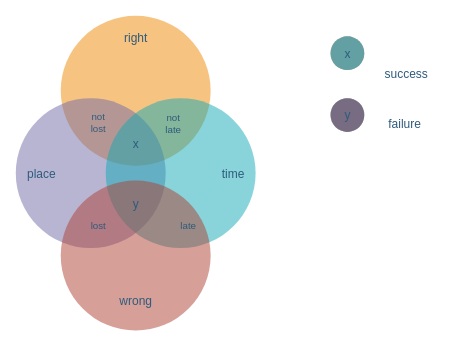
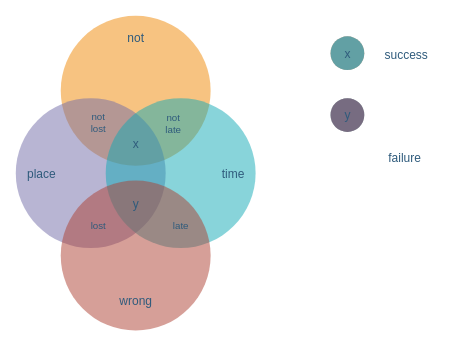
(136, 38) -> (136, 38)
(410, 72) -> (410, 53)
(410, 123) -> (410, 156)
(188, 226) -> (181, 226)
